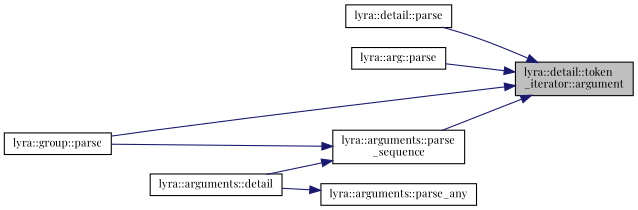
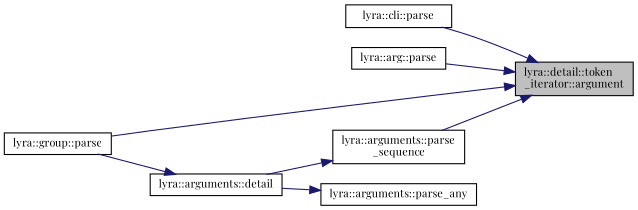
(399, 16) -> (399, 16)
(217, 145) -> (131, 163)
